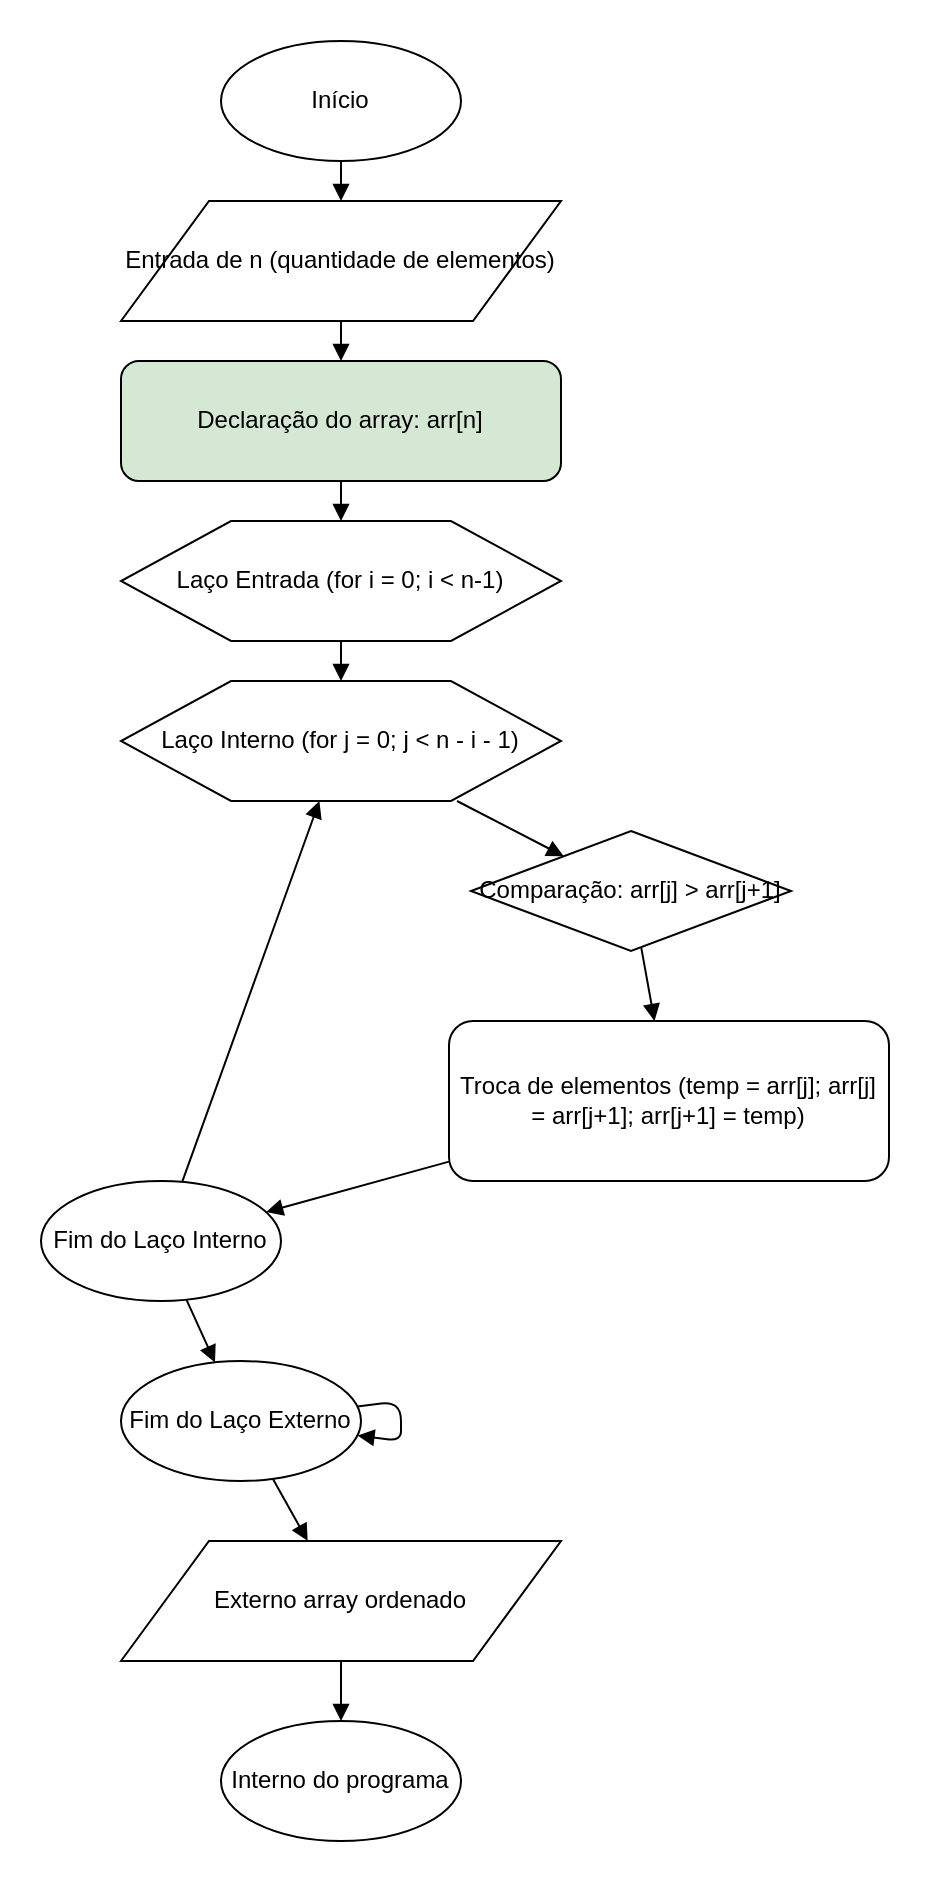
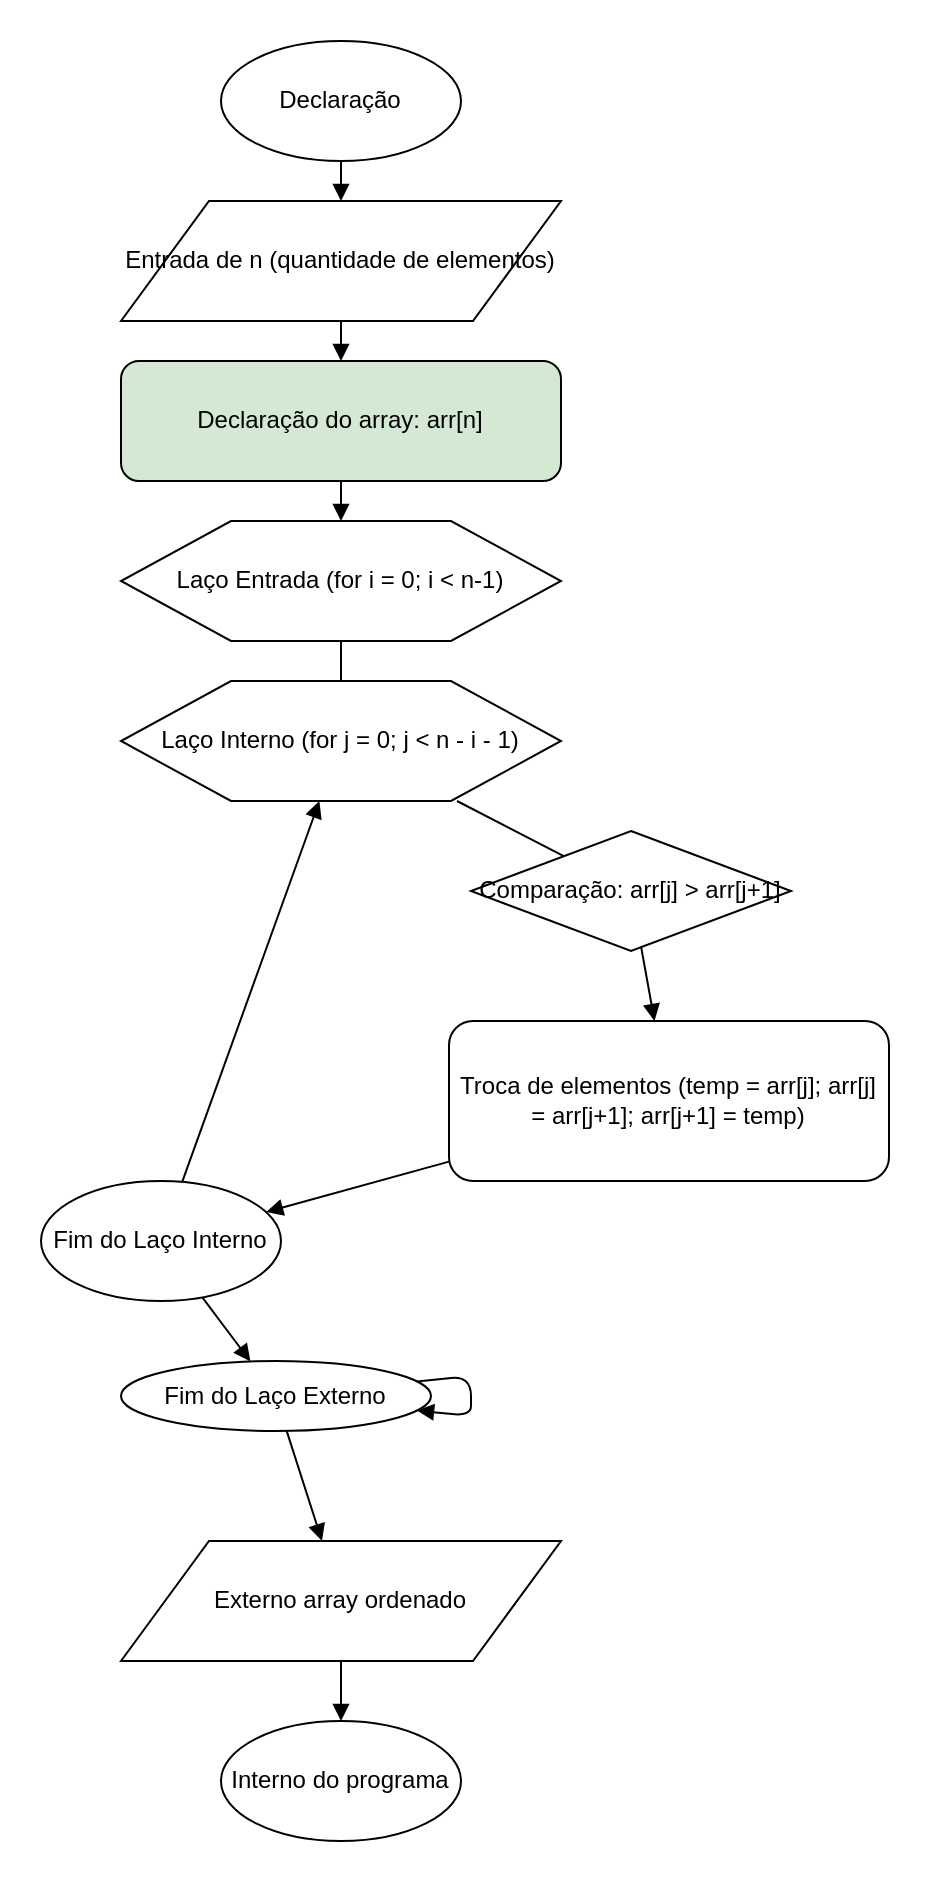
(341, 101) -> (341, 101)
(341, 663) -> (341, 670)
(548, 848) -> (554, 851)
(241, 1421) -> (276, 1396)
